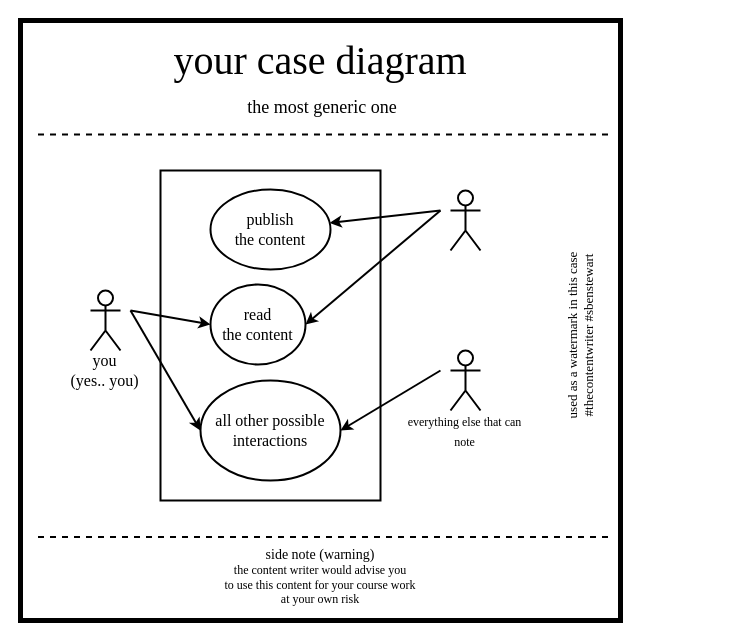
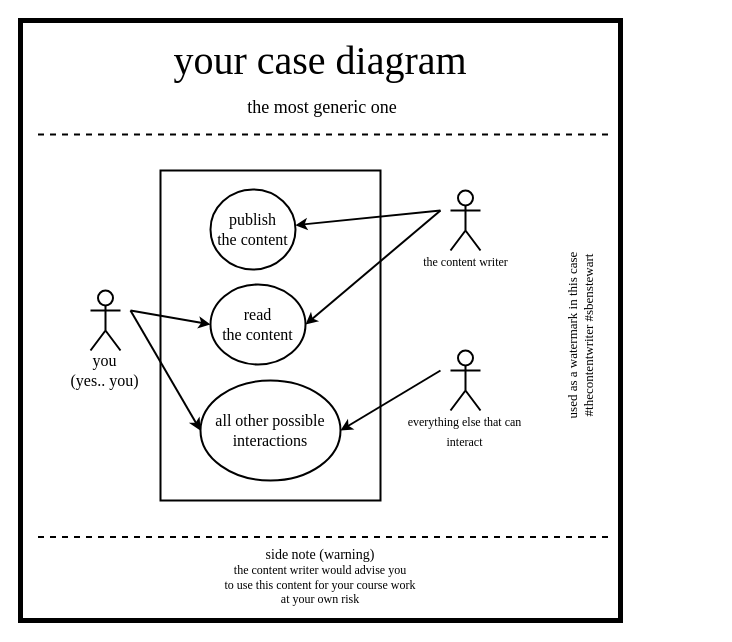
(271, 230) -> (253, 230)
none -> (466, 261)
(465, 431) -> (465, 431)
